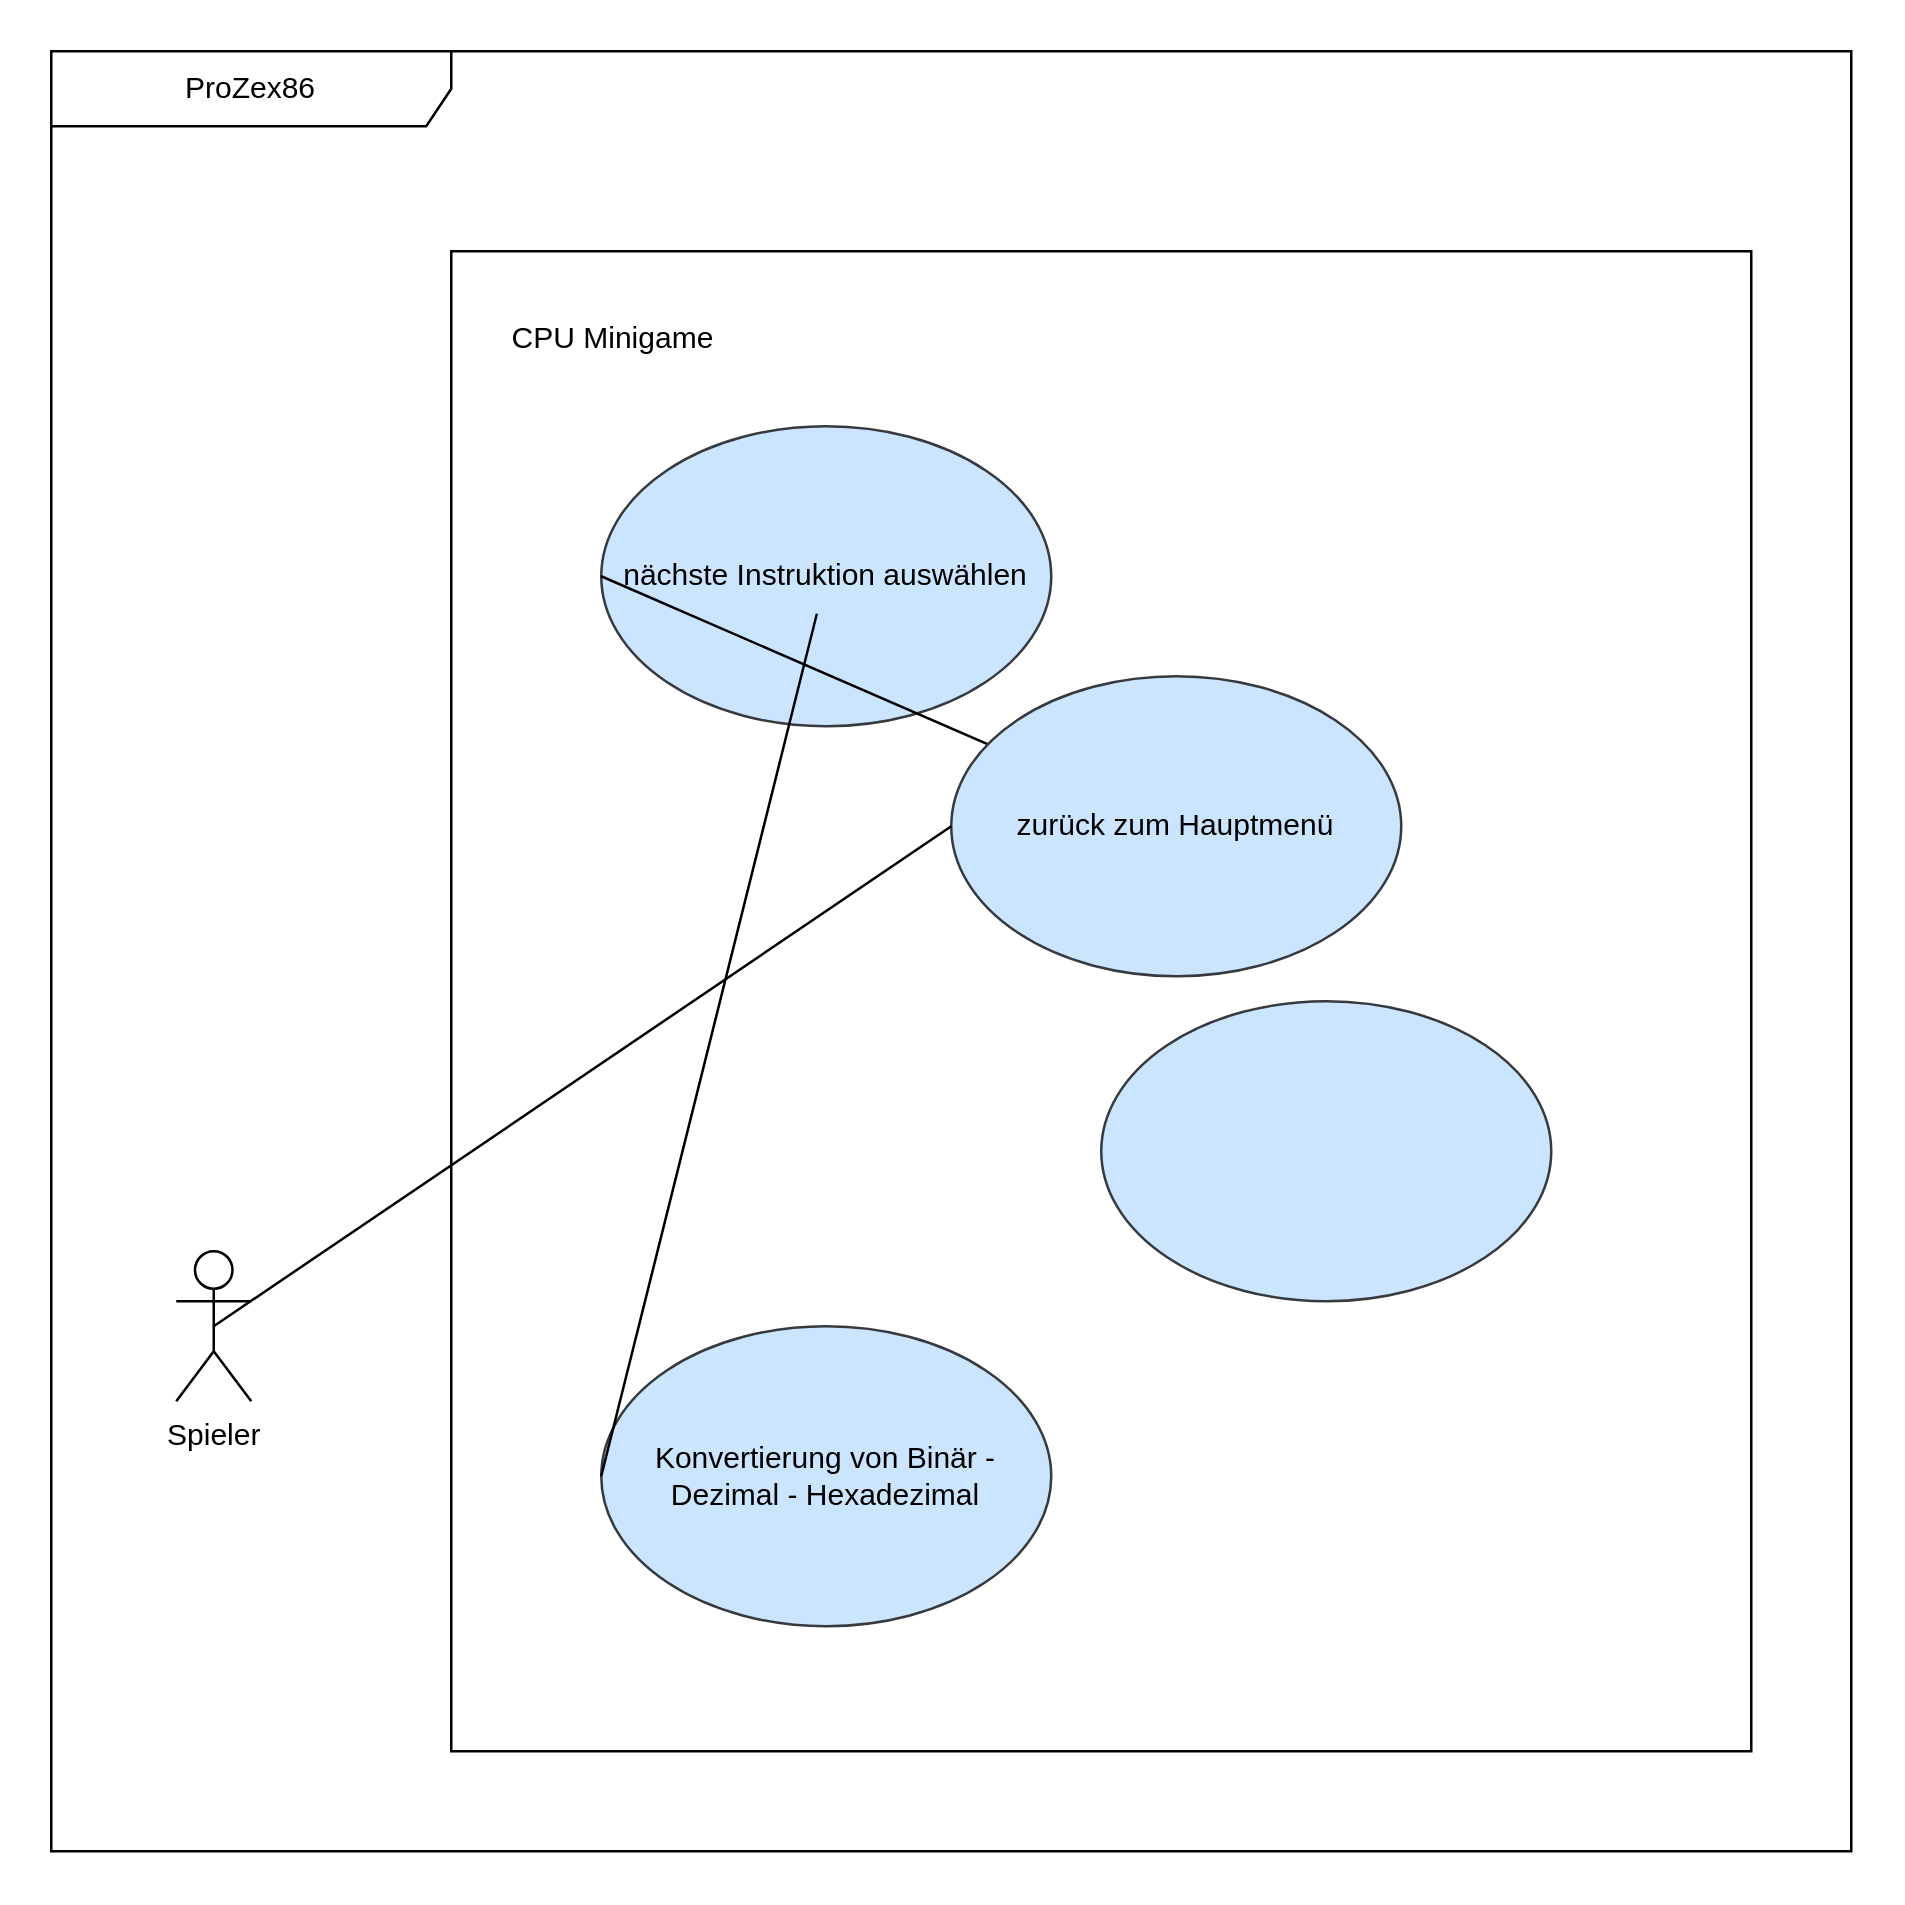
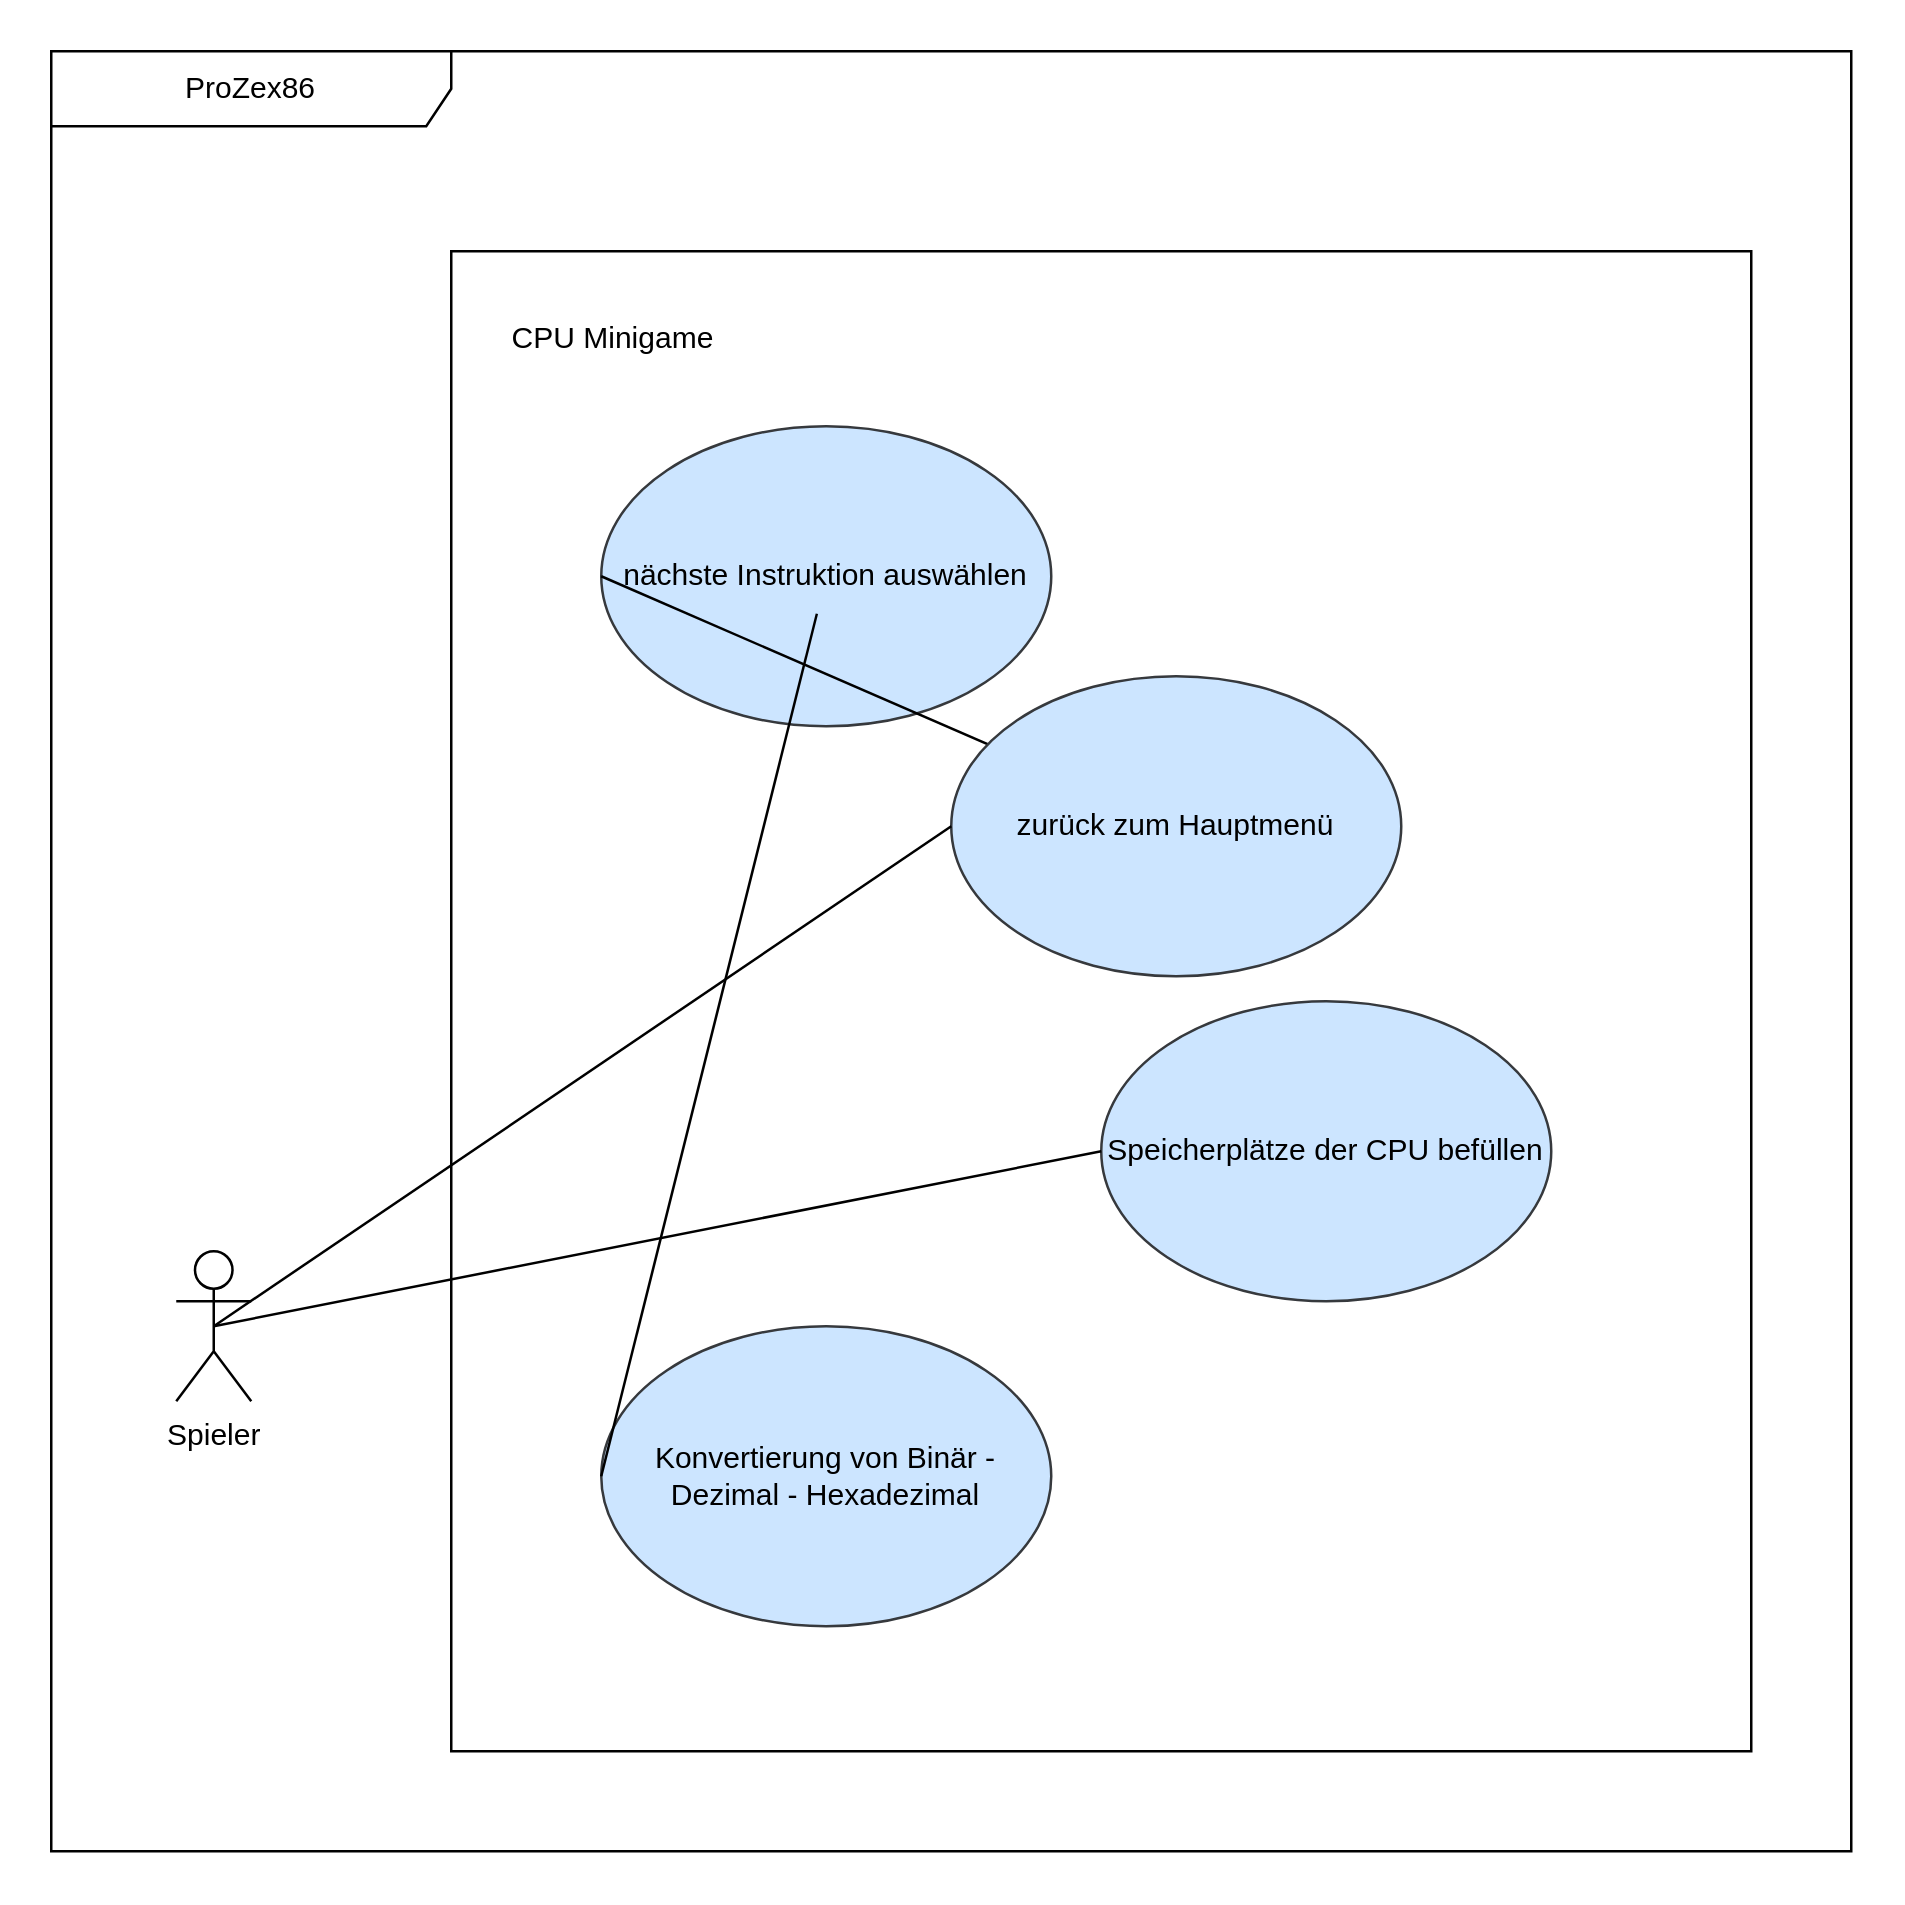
none -> (1326, 1151)
none -> (883, 1194)
